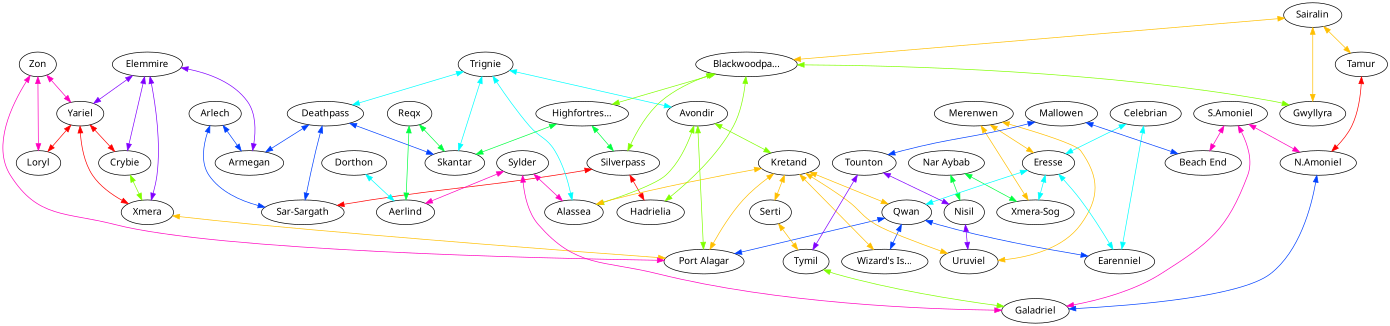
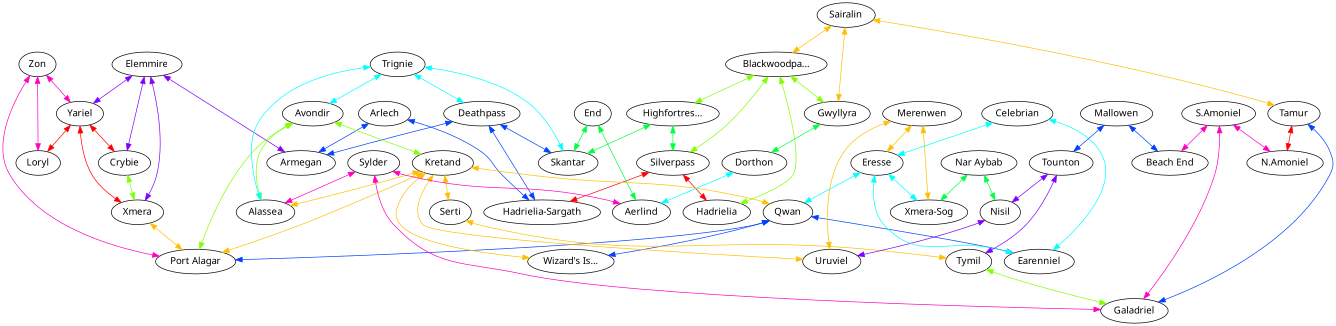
(410, 114) -> (593, 114)
none -> (799, 137)
(303, 212) -> (542, 212)
(1226, 291) -> (1279, 235)
